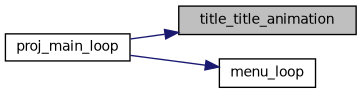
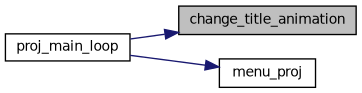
(267, 20) -> (267, 20)
(267, 73) -> (267, 73)
